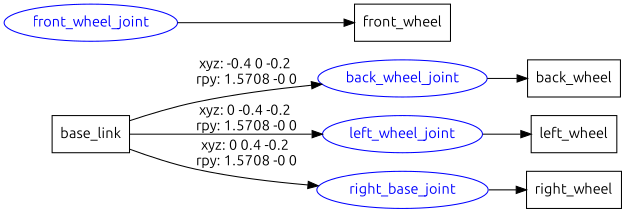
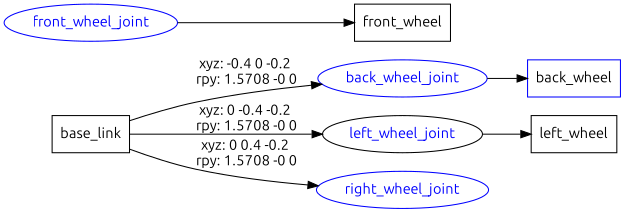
(574, 78) -> (574, 78)
(402, 134) -> (402, 134)
(402, 190) -> (402, 190)
(574, 190) -> none
